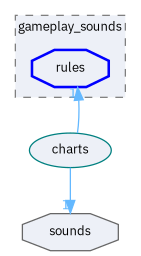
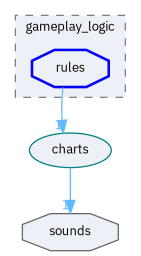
(70, 28) -> (70, 28)
(79, 117) -> (62, 105)
